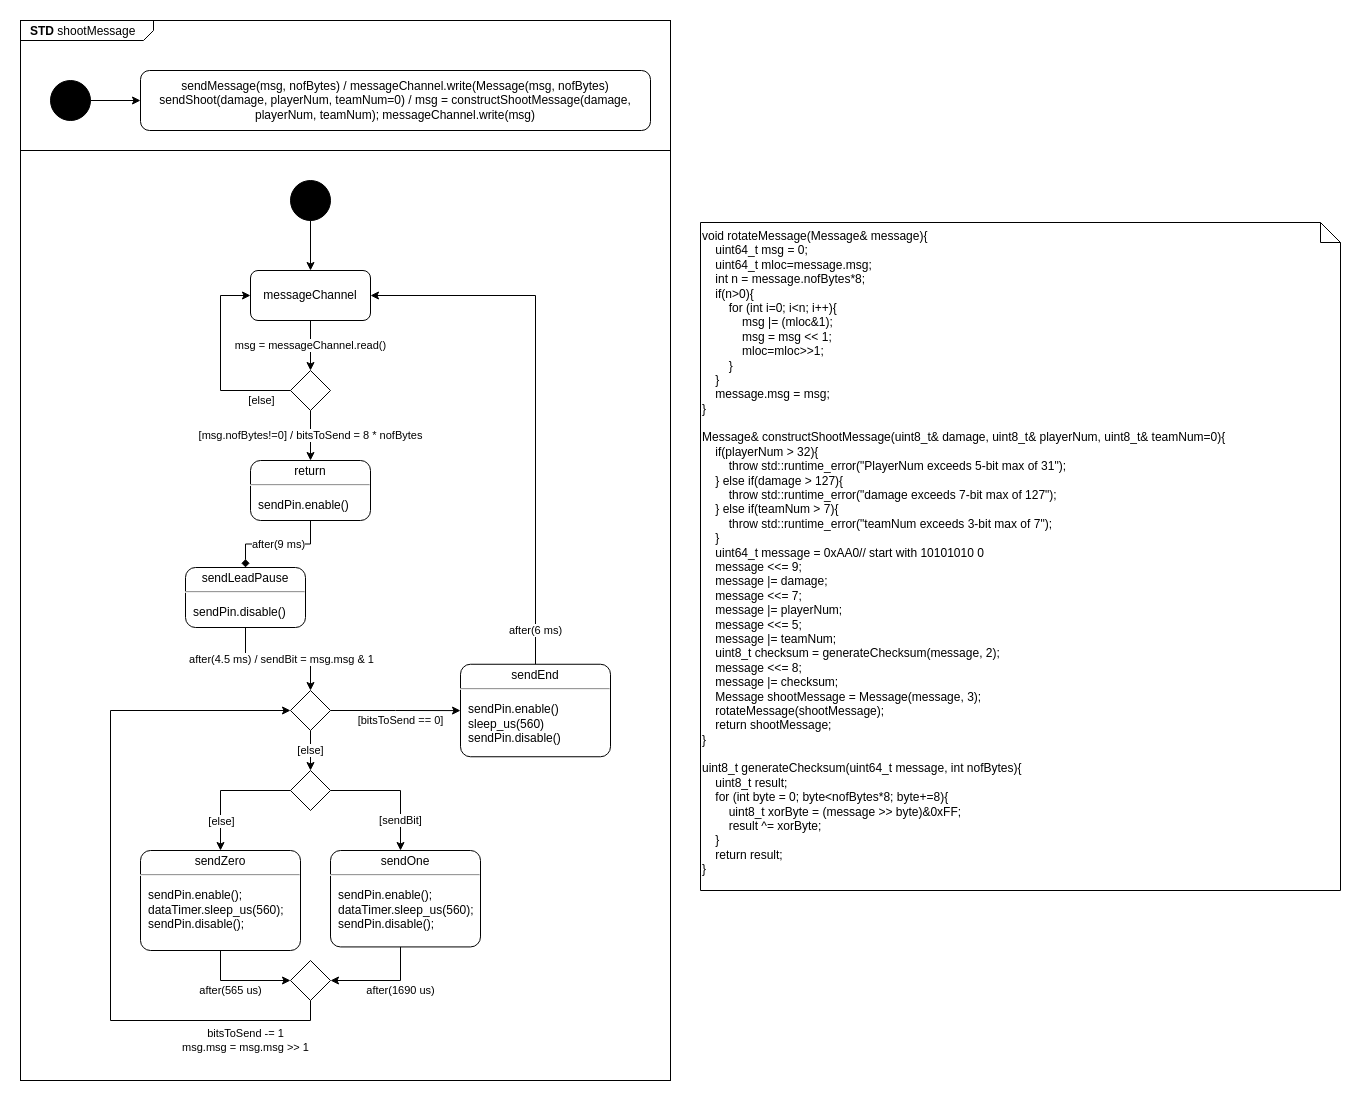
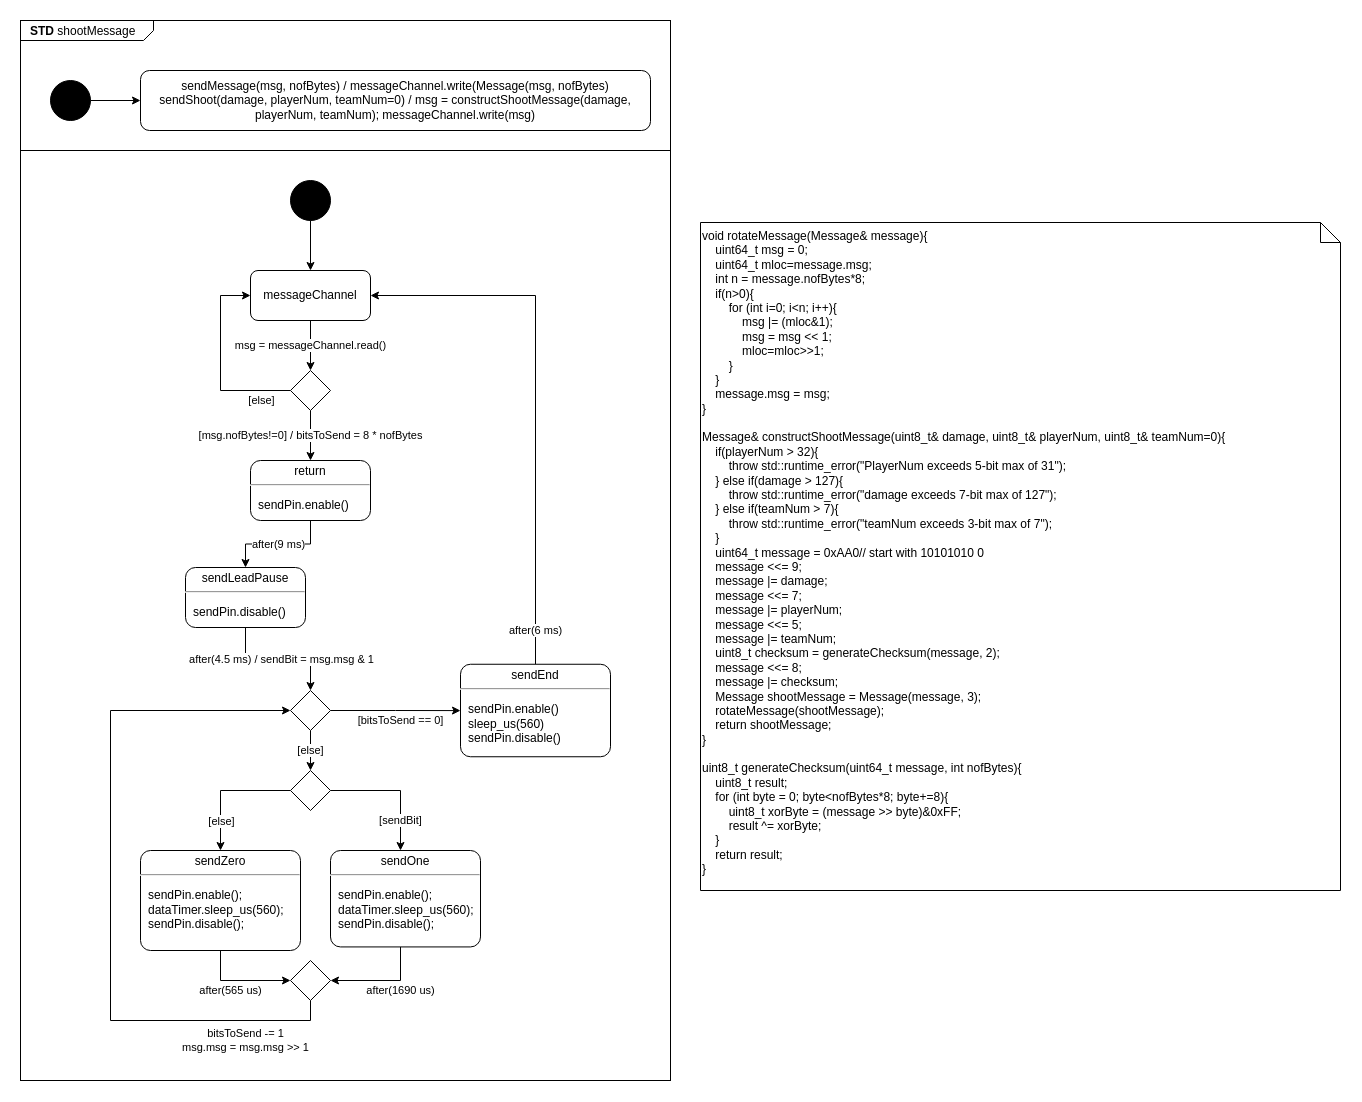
(246, 558) -> (246, 559)
